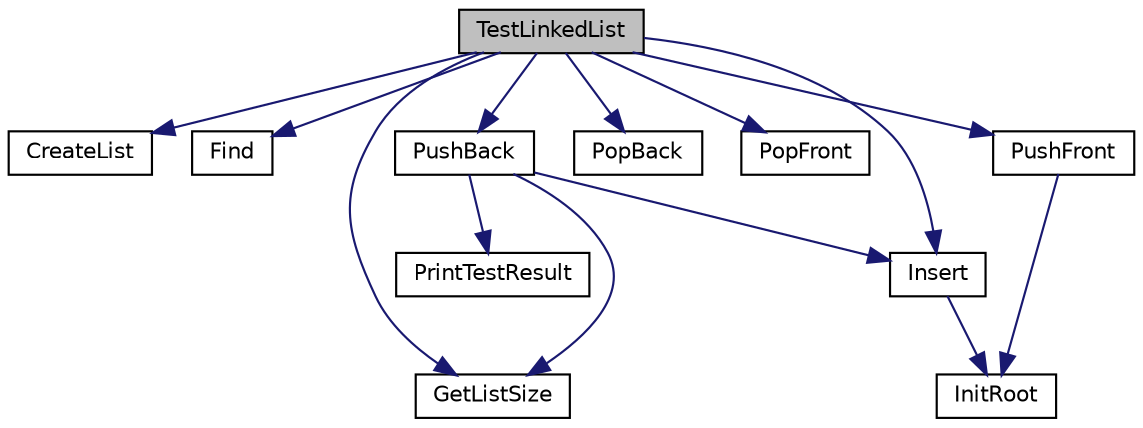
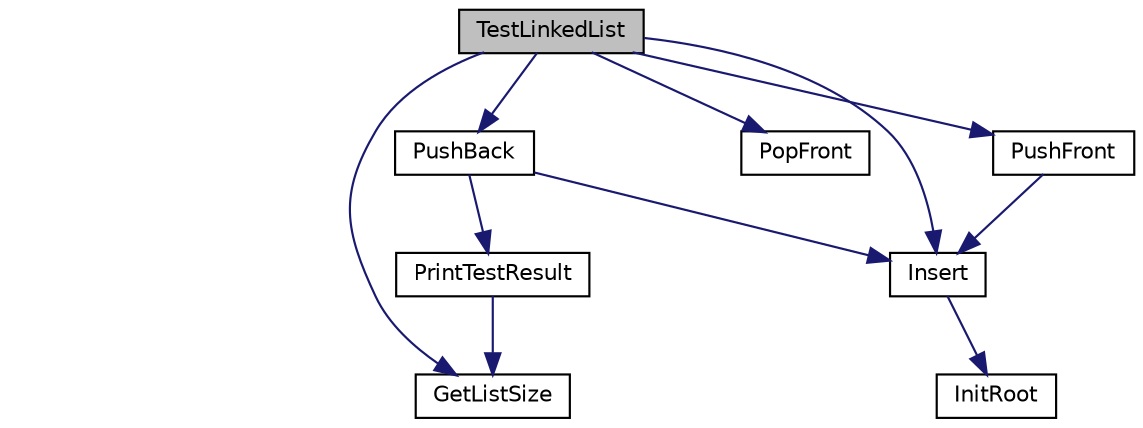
(80, 153) -> none
(232, 153) -> none
(638, 153) -> none
(610, 259) -> (493, 324)
(1033, 264) -> (1009, 206)
